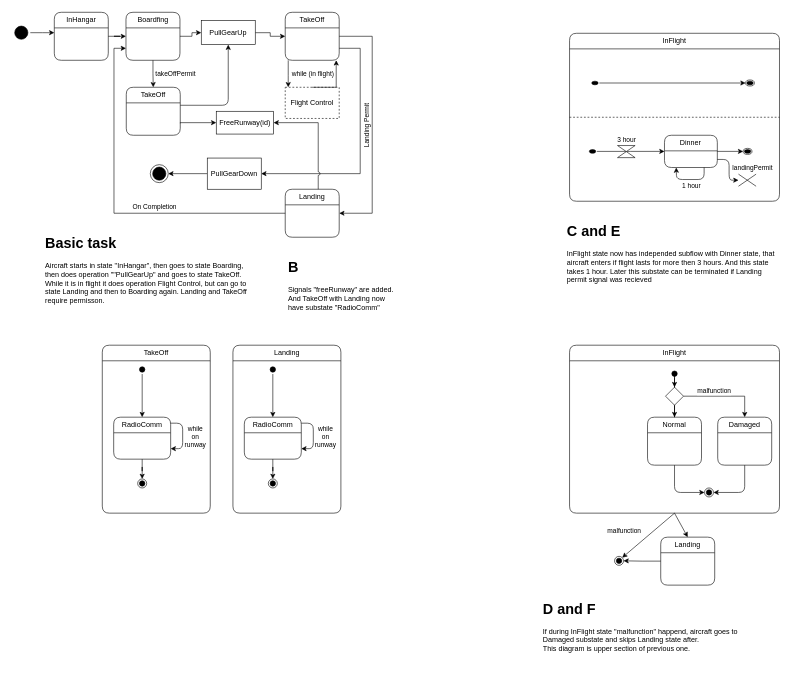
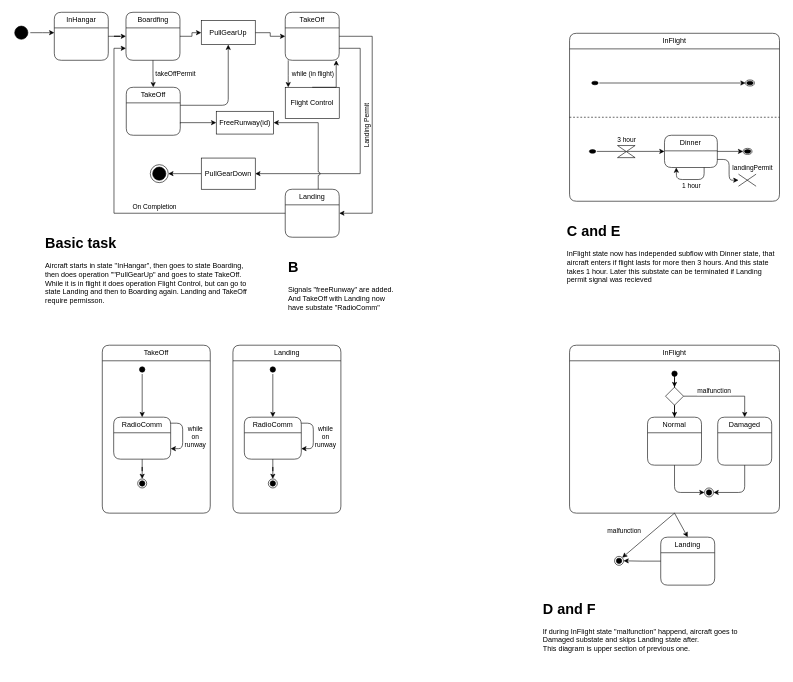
(312, 103) -> (312, 103)
(234, 174) -> (228, 174)
